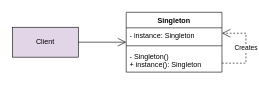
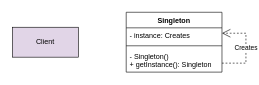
(167, 36) -> (164, 36)
(101, 42) -> none
(171, 61) -> (175, 65)
